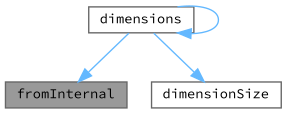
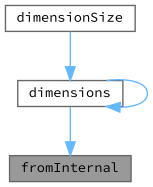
(174, 53) -> (70, 49)
